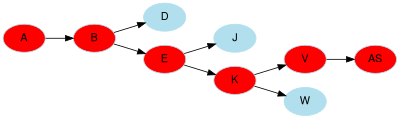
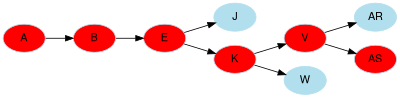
(165, 17) -> none
none -> (375, 17)
